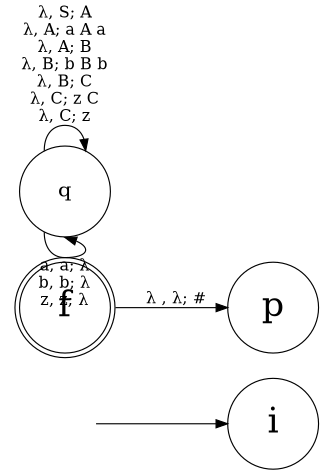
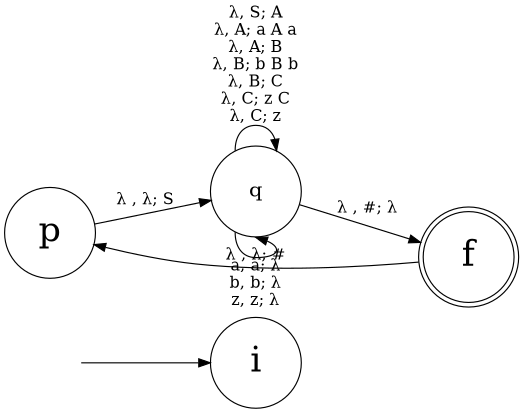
none -> (147, 213)
none -> (354, 222)
